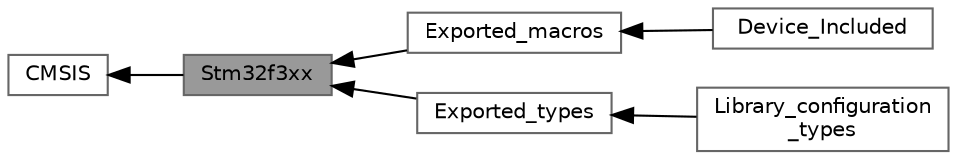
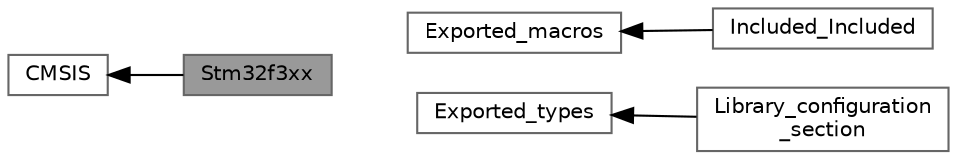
(823, 29) -> (823, 29)
(380, 55) -> none
(385, 94) -> none
(823, 119) -> (823, 119)
